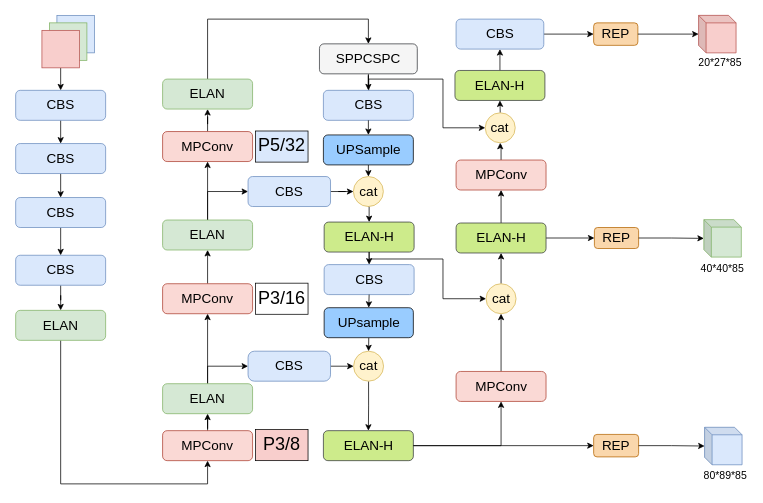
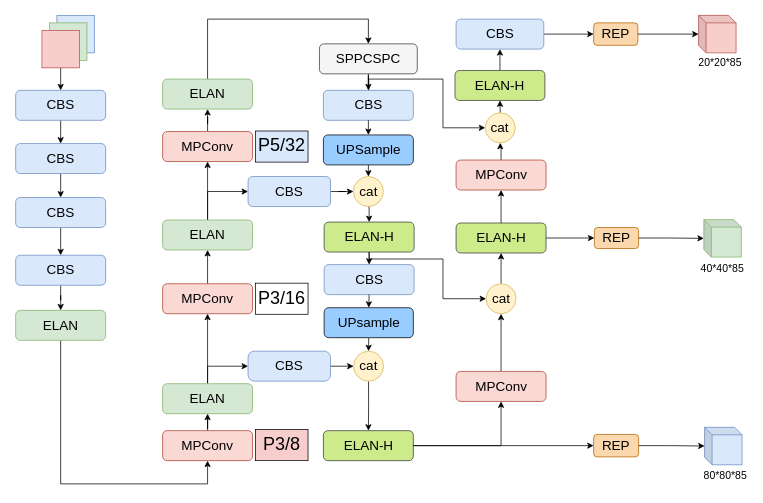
(720, 63) -> (720, 63)
(726, 476) -> (726, 476)
